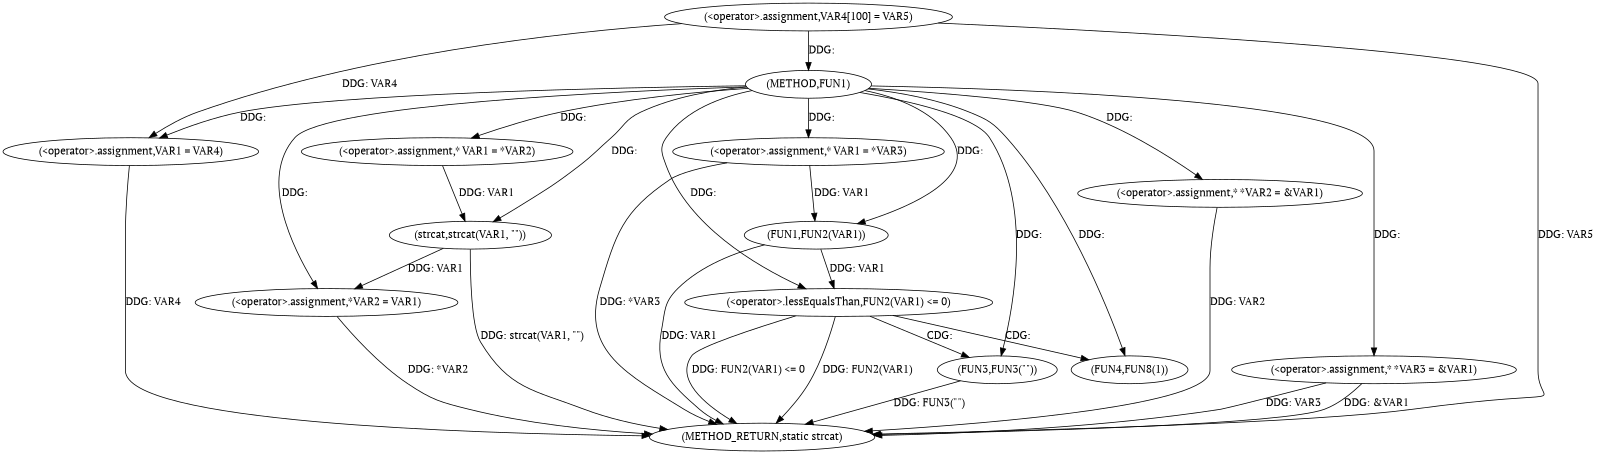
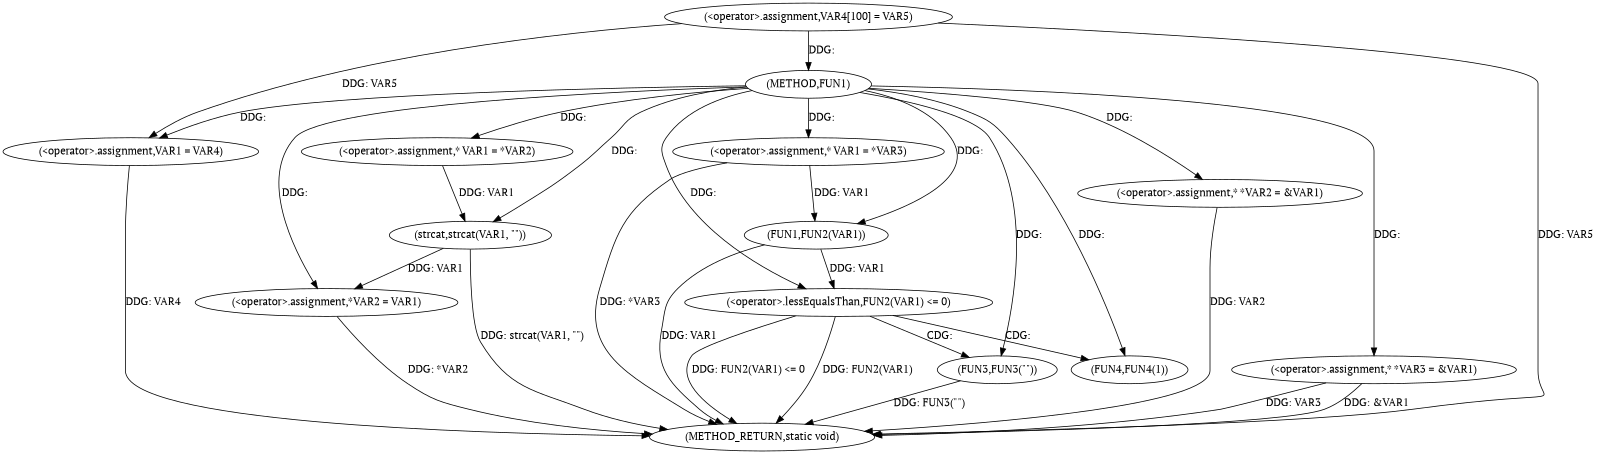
(370, 84) -> (370, 84)
(1130, 370) -> (1130, 370)
(762, 437) -> (762, 437)
